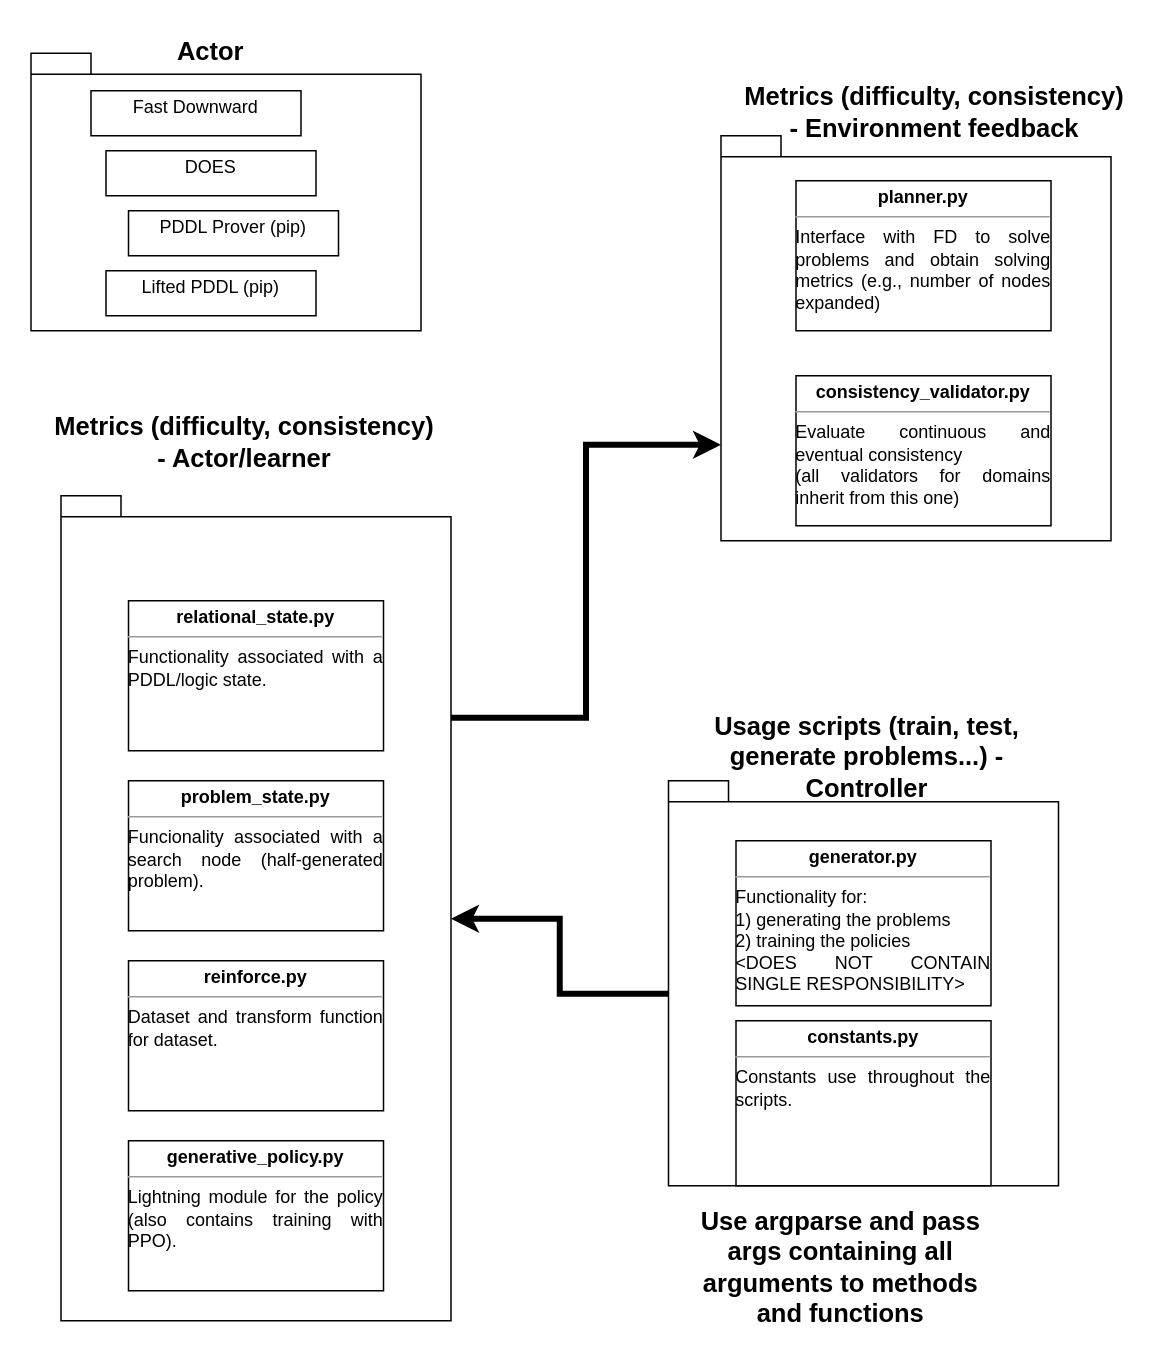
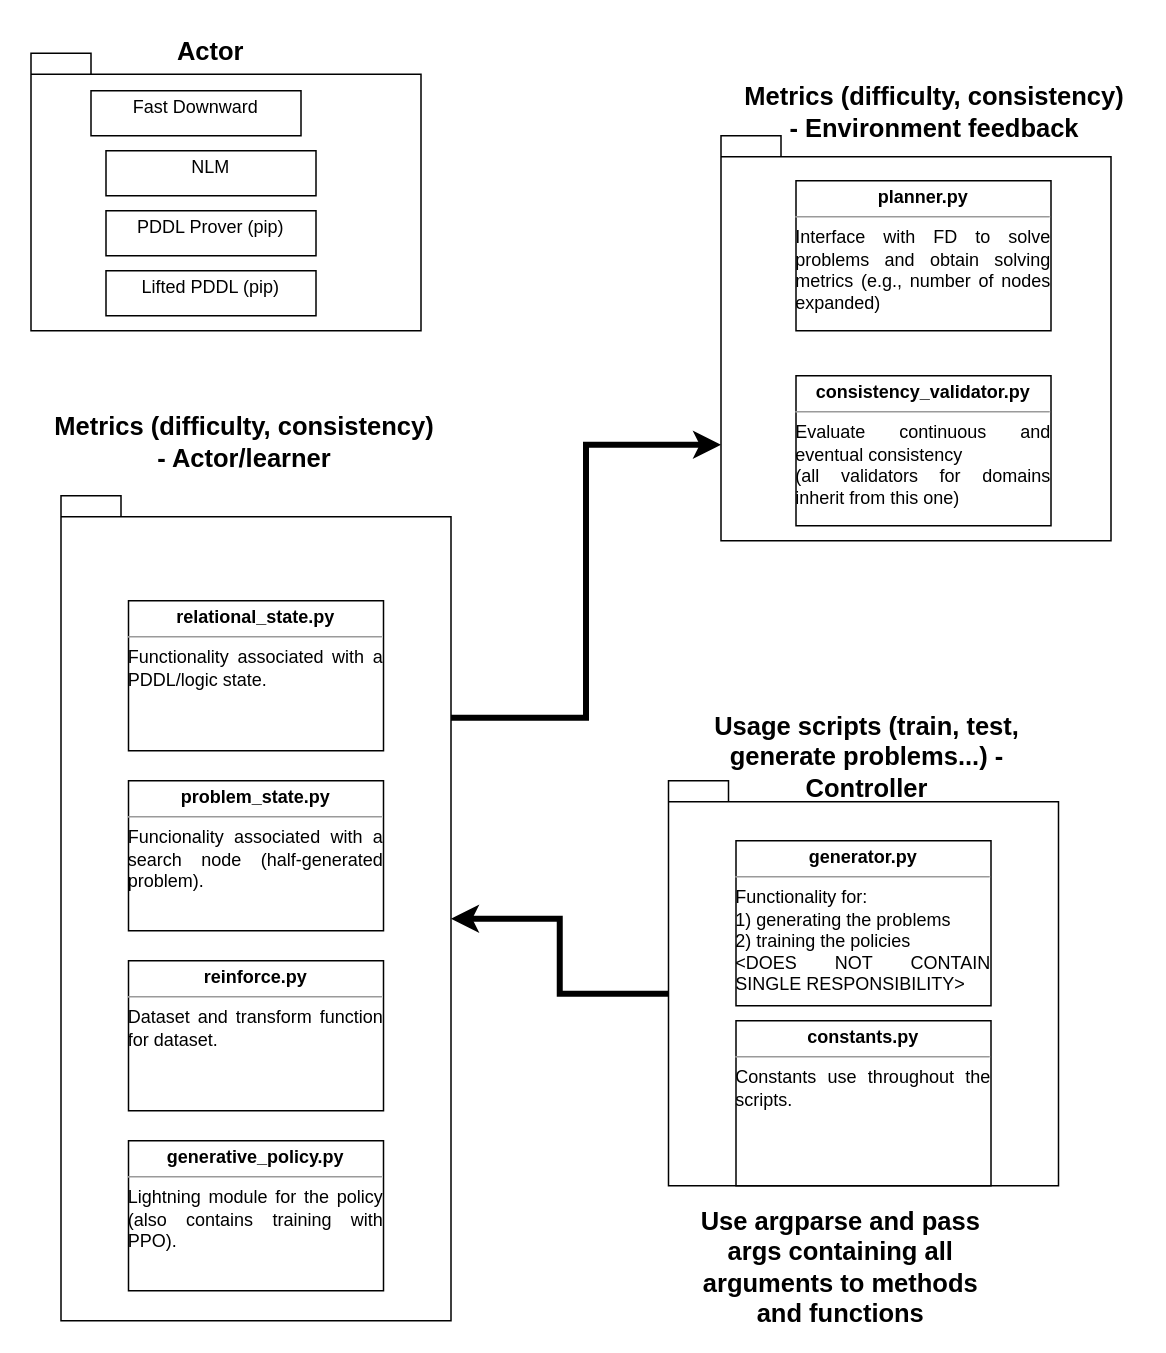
(126, 162) -> (121, 162)
(233, 233) -> (211, 233)
